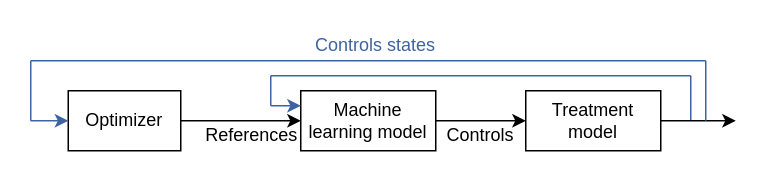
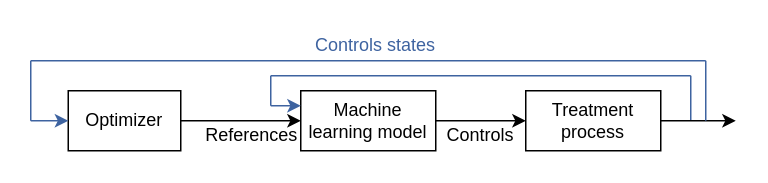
(593, 121) -> (593, 121)
